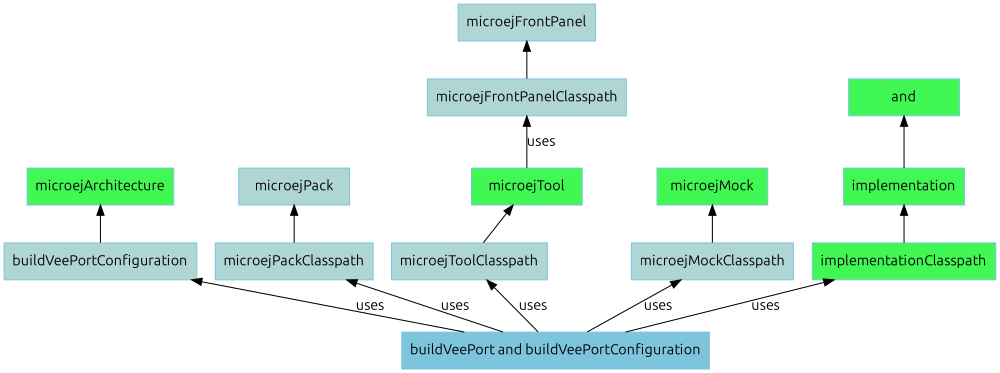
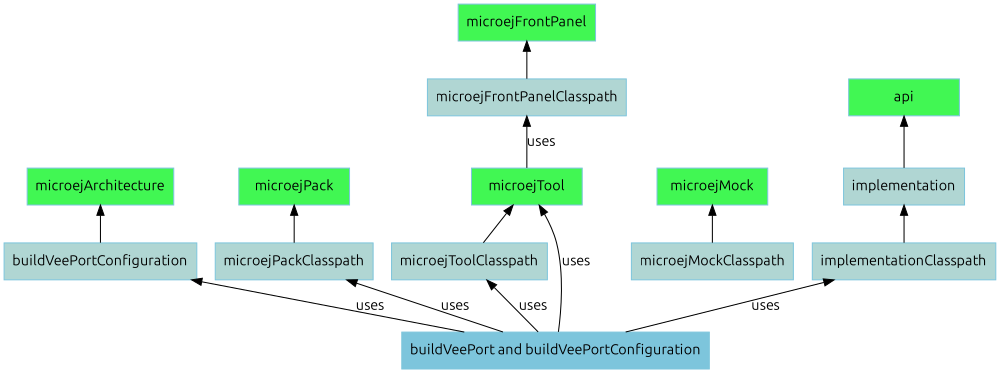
(527, 23) -> (527, 23)
(904, 97) -> (904, 97)
(294, 187) -> (294, 187)
(904, 187) -> (904, 187)
(904, 261) -> (904, 261)
(630, 308) -> (561, 272)
